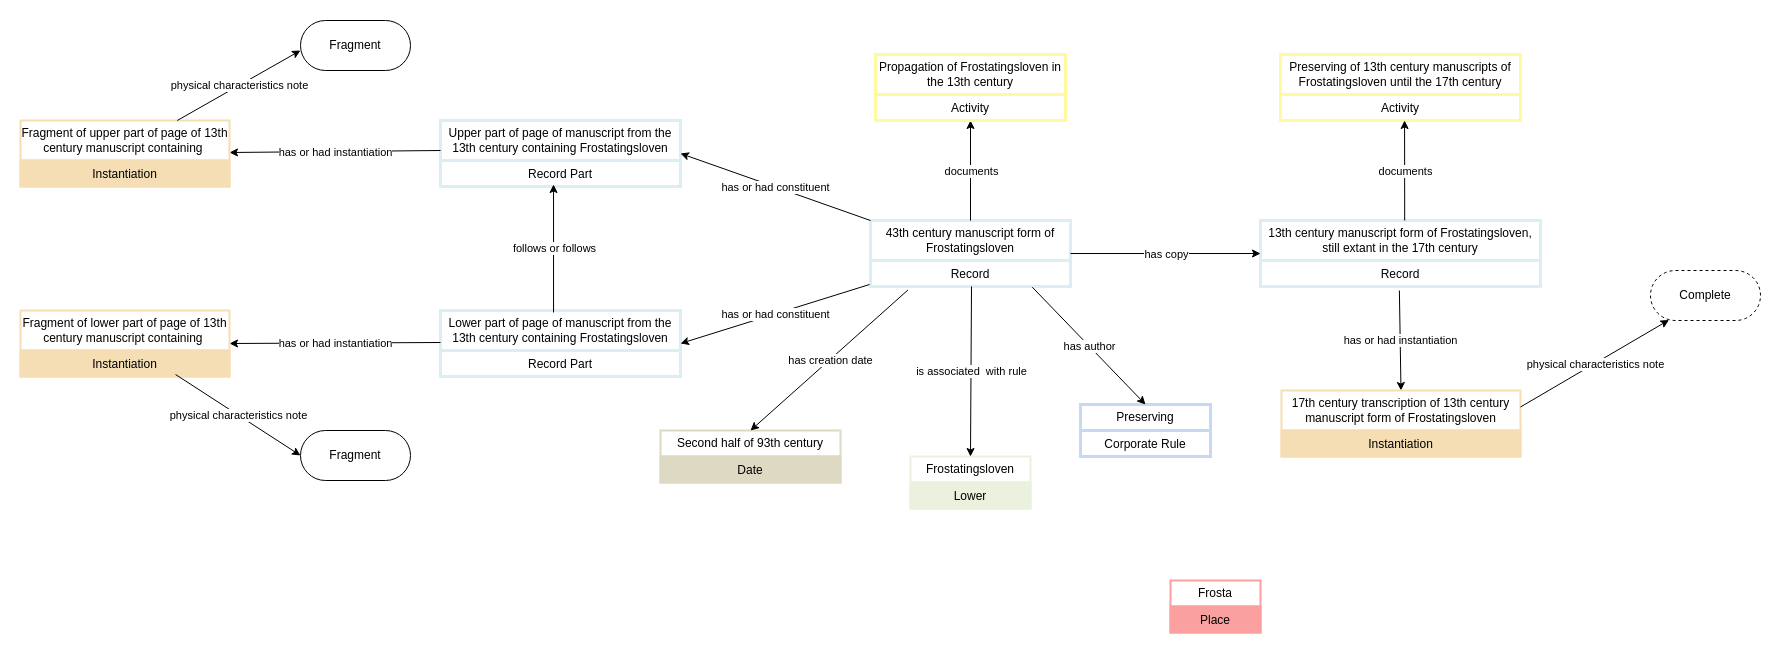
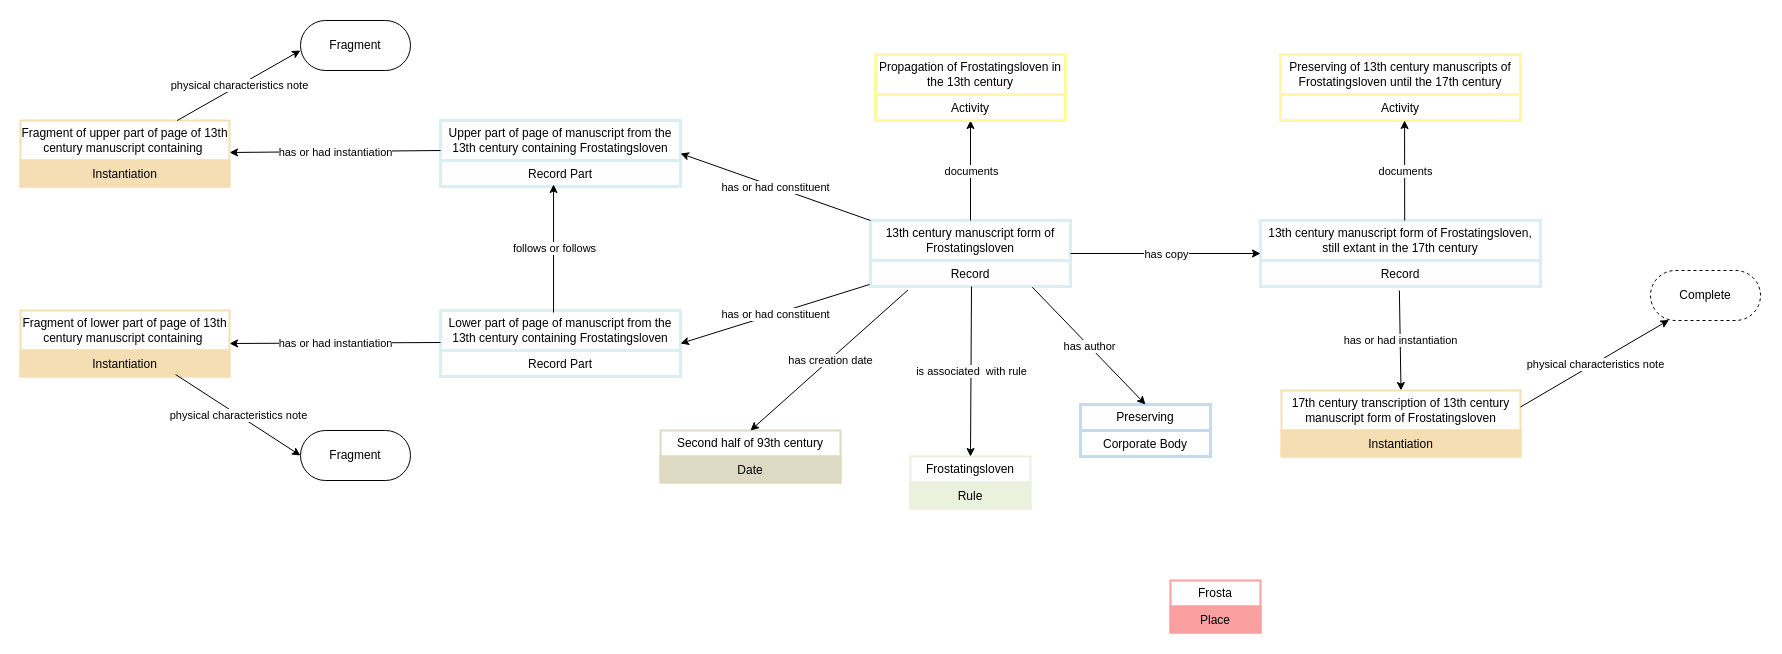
(971, 241) -> (971, 241)
(1146, 445) -> (1146, 445)
(971, 497) -> (971, 497)
